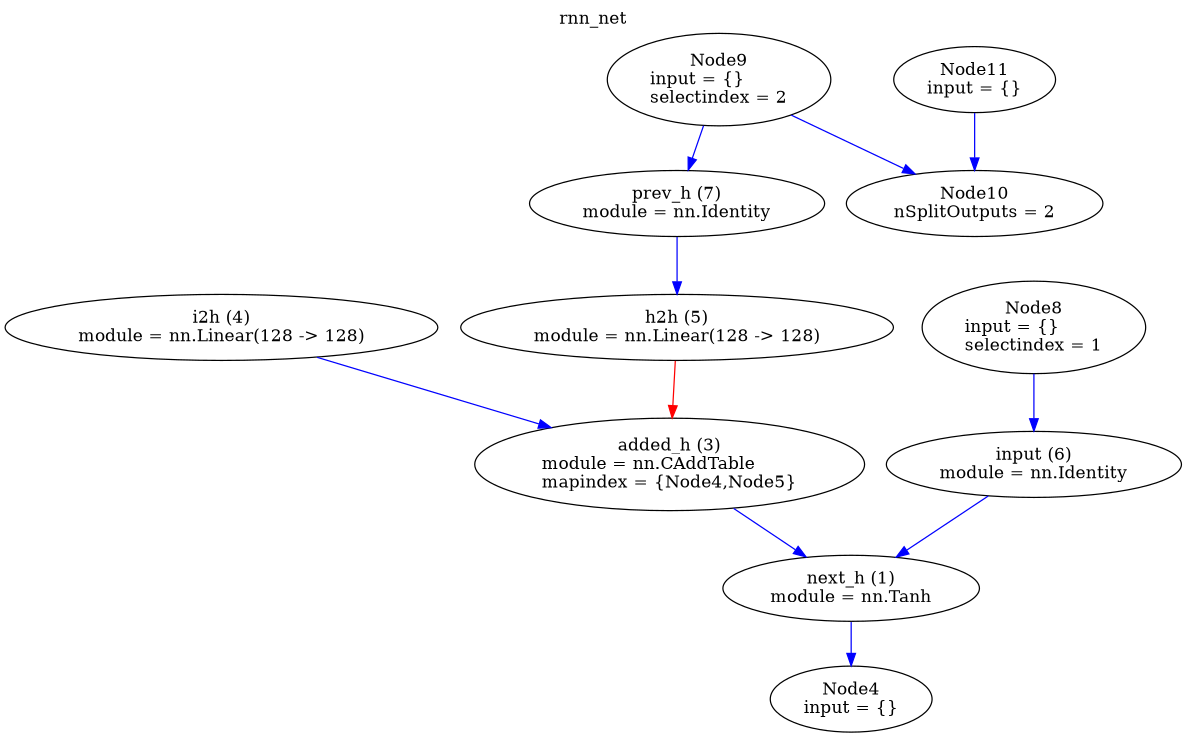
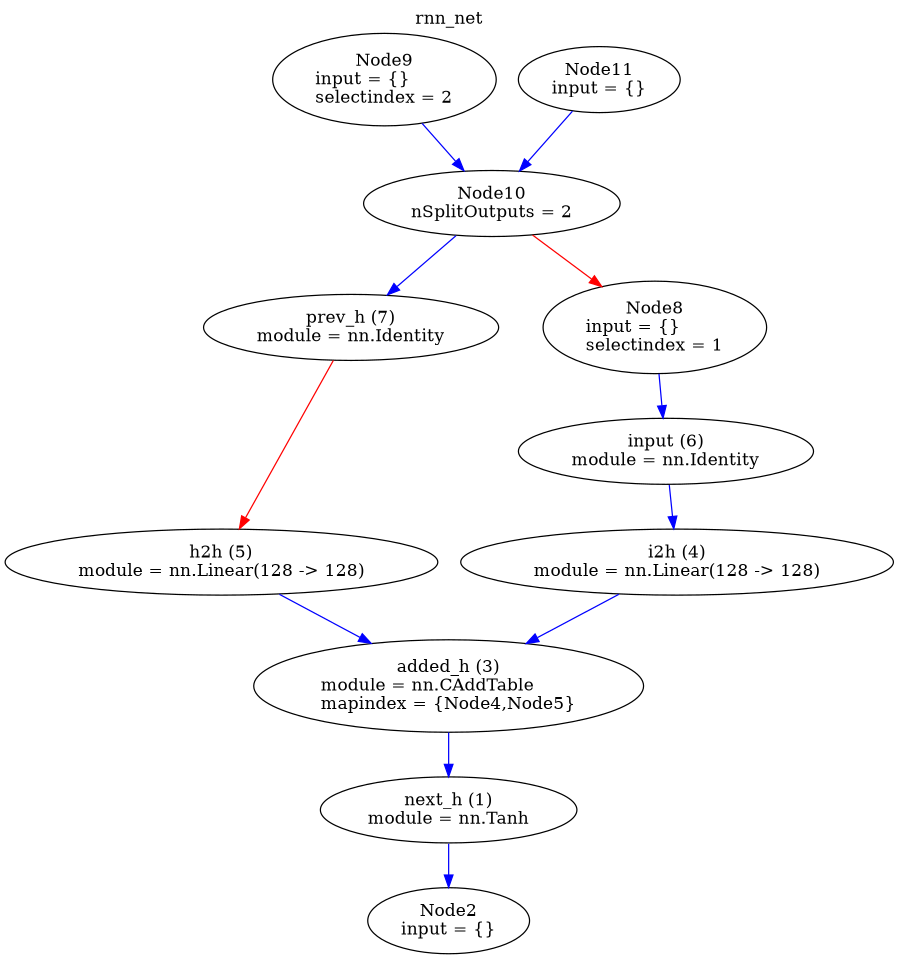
(698, 142) -> (427, 261)
none -> (562, 257)
(677, 259) -> (289, 439)
(674, 383) -> (320, 616)
(948, 523) -> (671, 501)
(851, 699) -> (449, 921)
